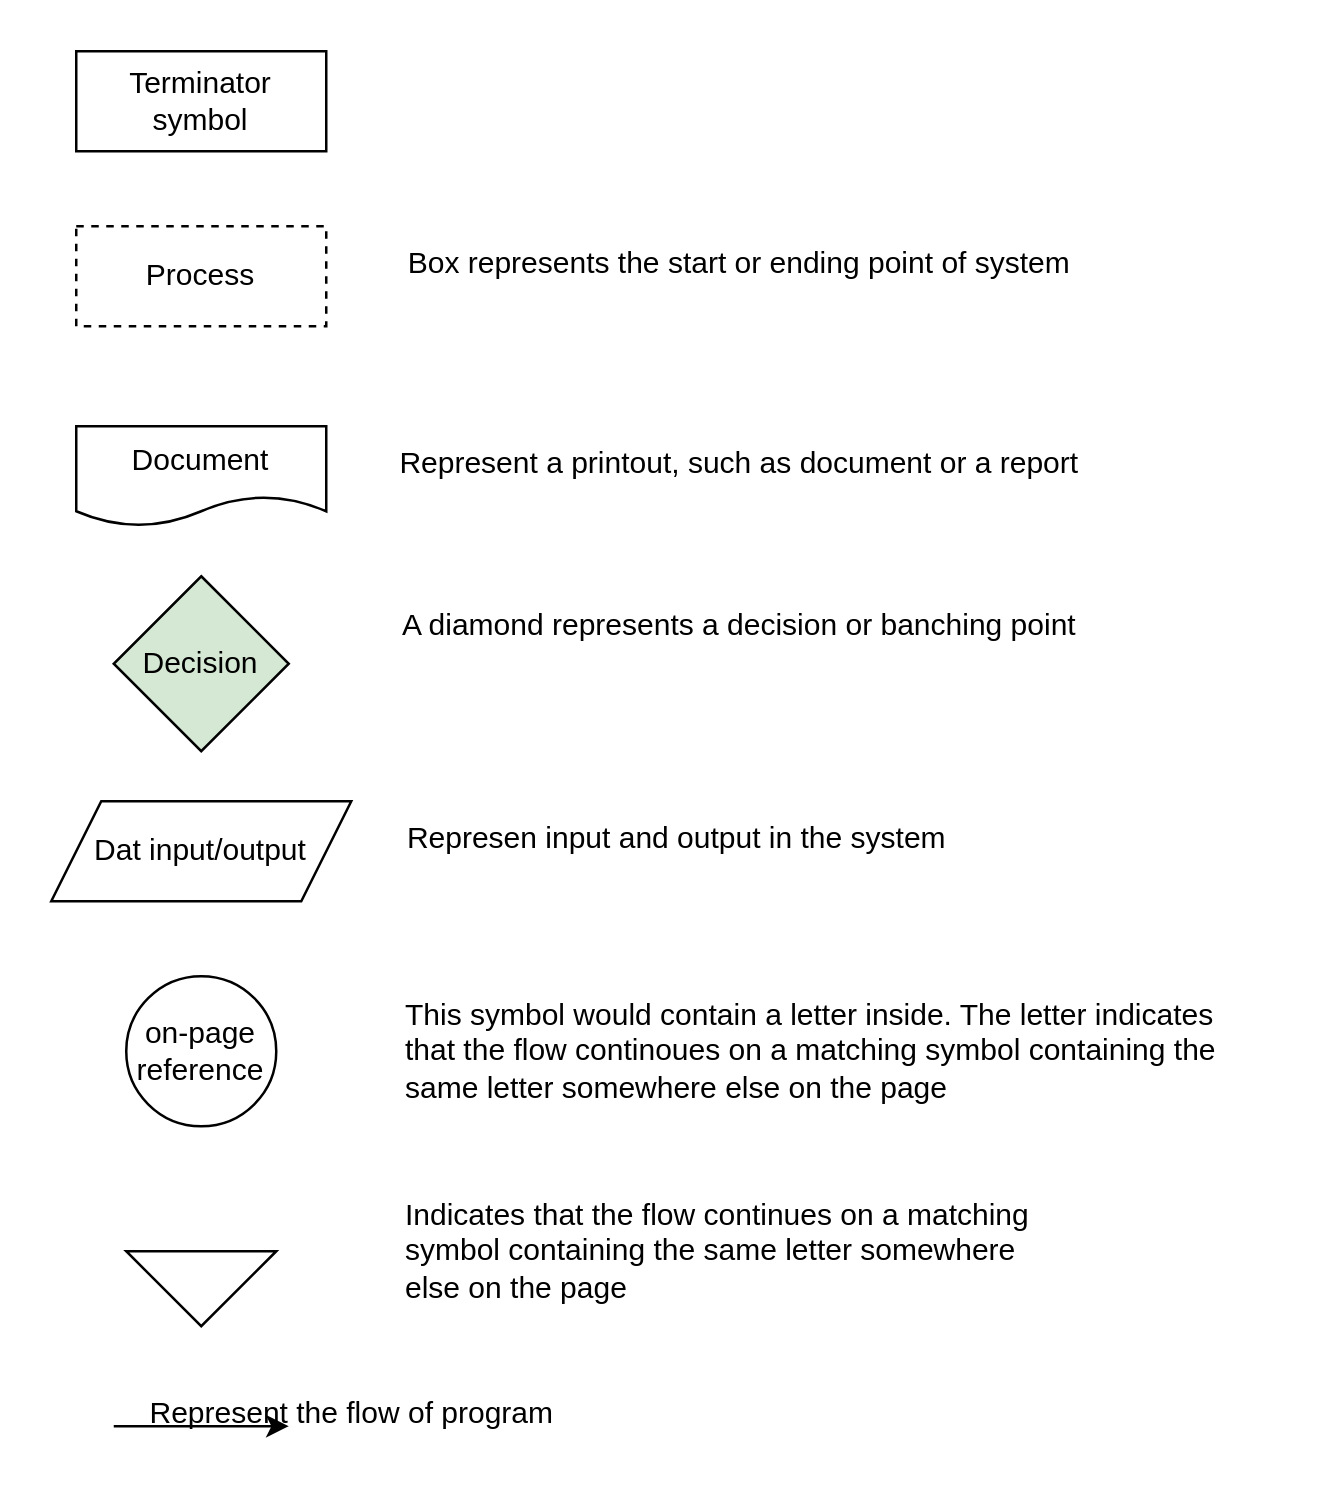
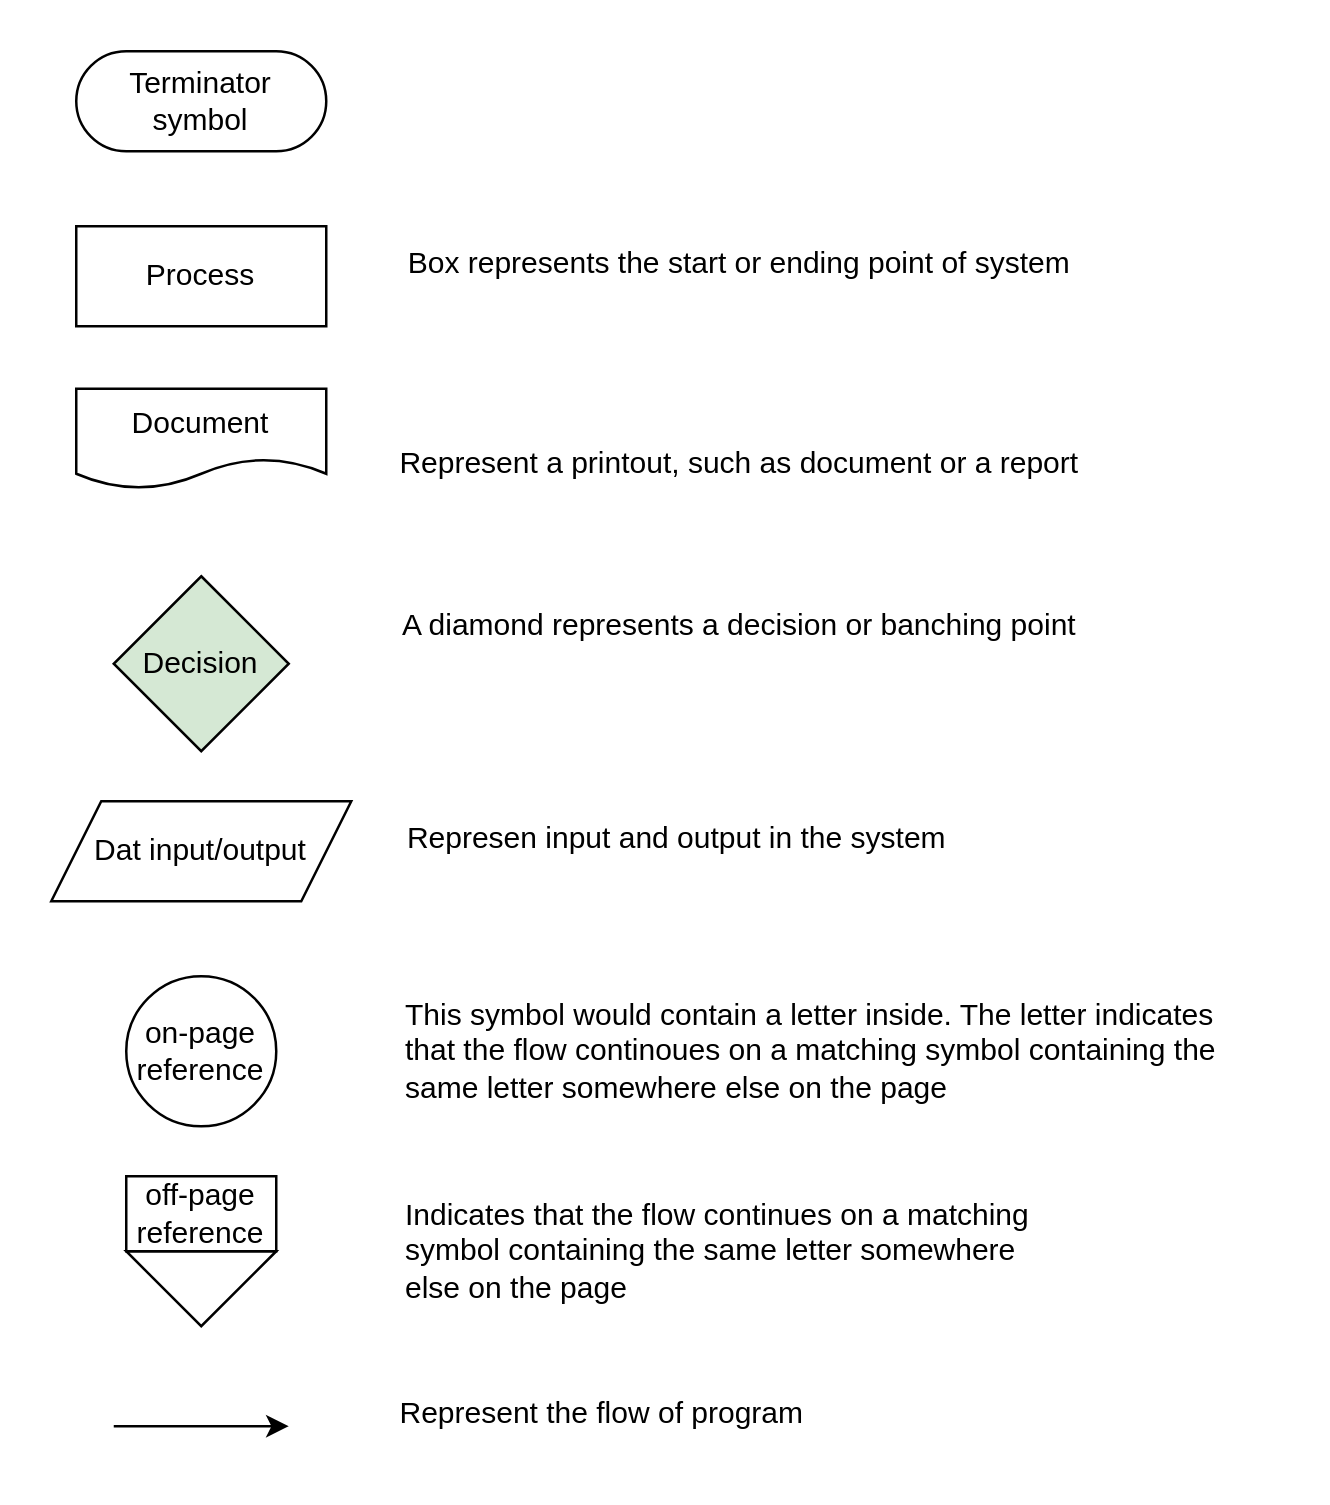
(201, 101) -> (201, 101)
(201, 276) -> (201, 276)
(201, 476) -> (201, 439)
none -> (201, 1214)
(351, 1414) -> (601, 1414)
